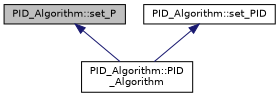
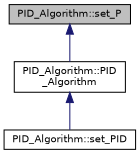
(173, 46) -> (70, 116)
